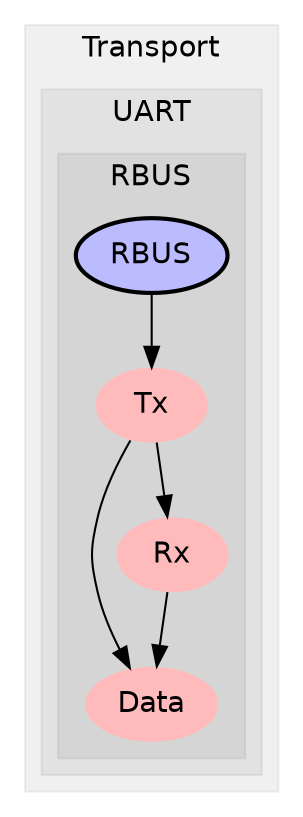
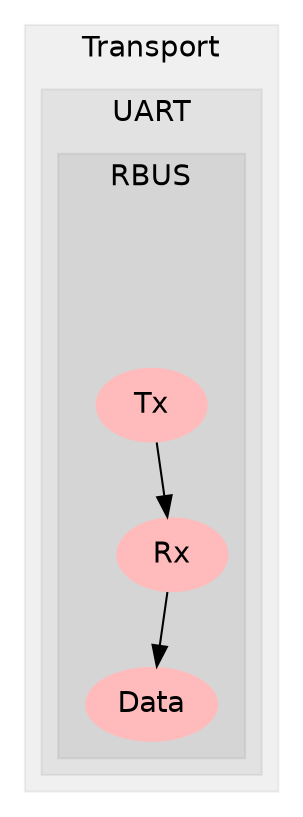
(152, 256) -> none
(93, 544) -> none
